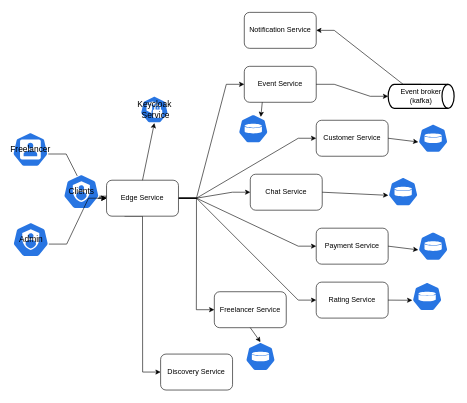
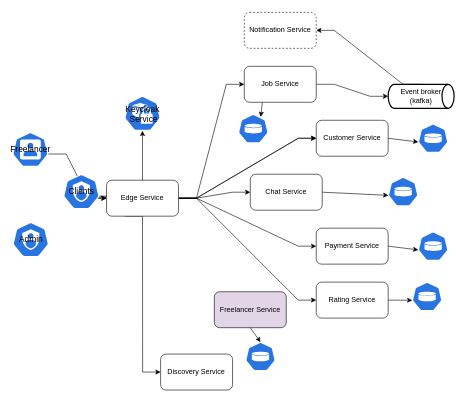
(281, 30) -> (281, 30)
(281, 84) -> (281, 84)
(155, 110) -> (143, 113)
(73, 230) -> none
(197, 256) -> (313, 138)
(251, 310) -> (251, 310)
